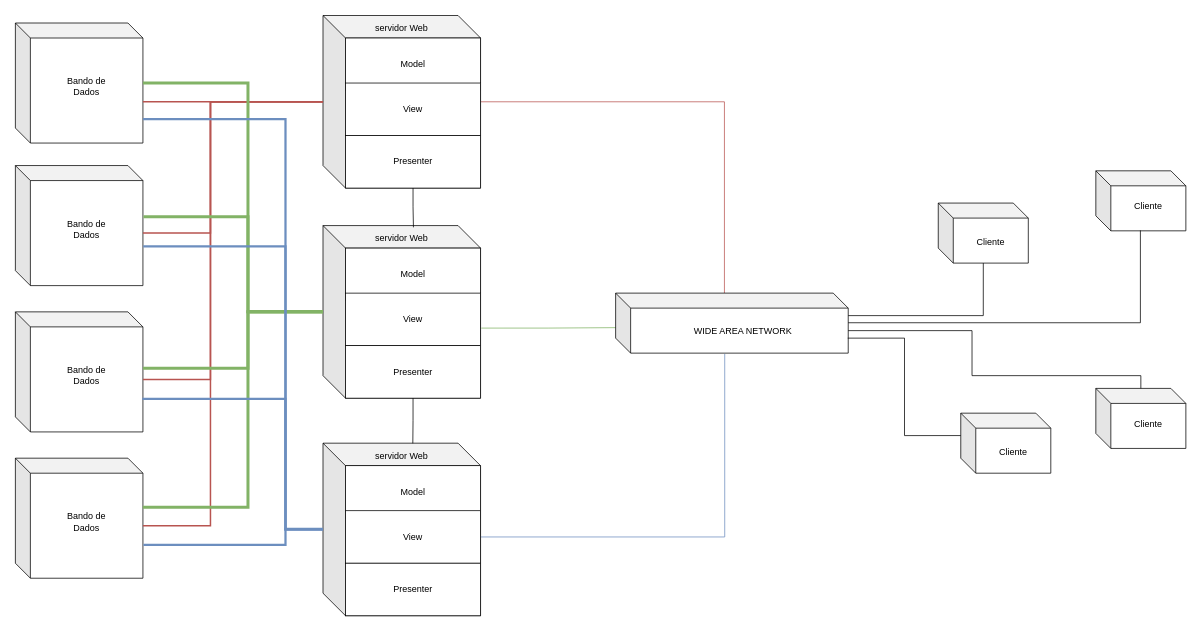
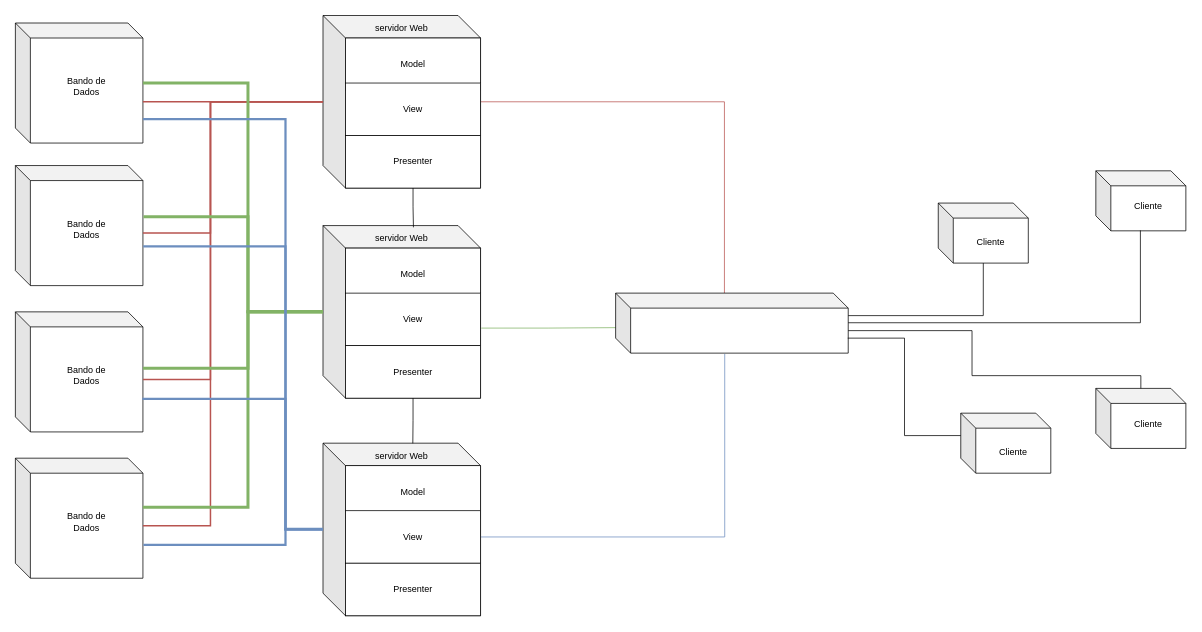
(743, 331) -> none
